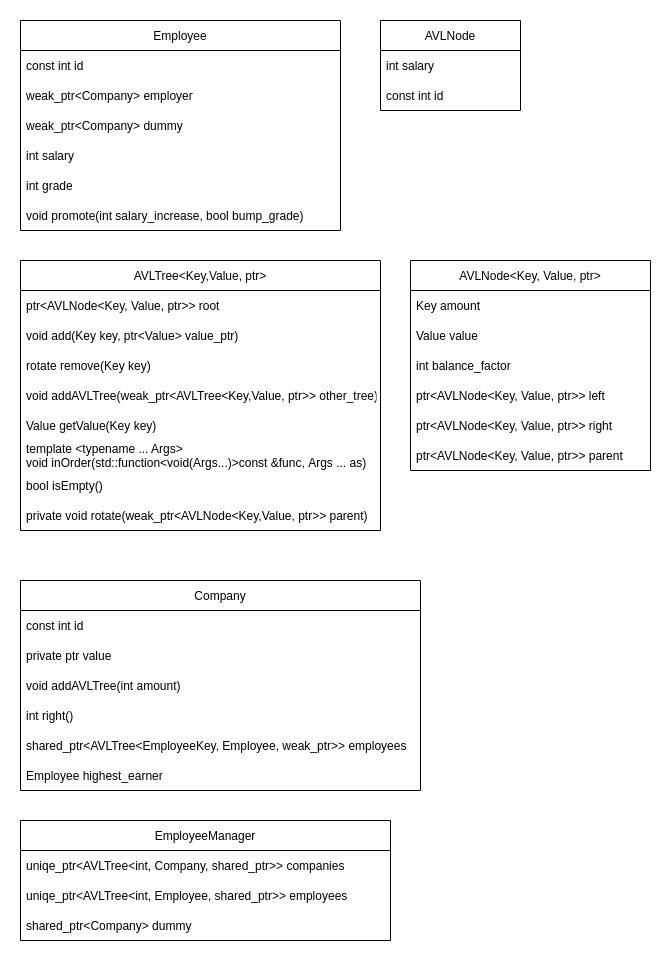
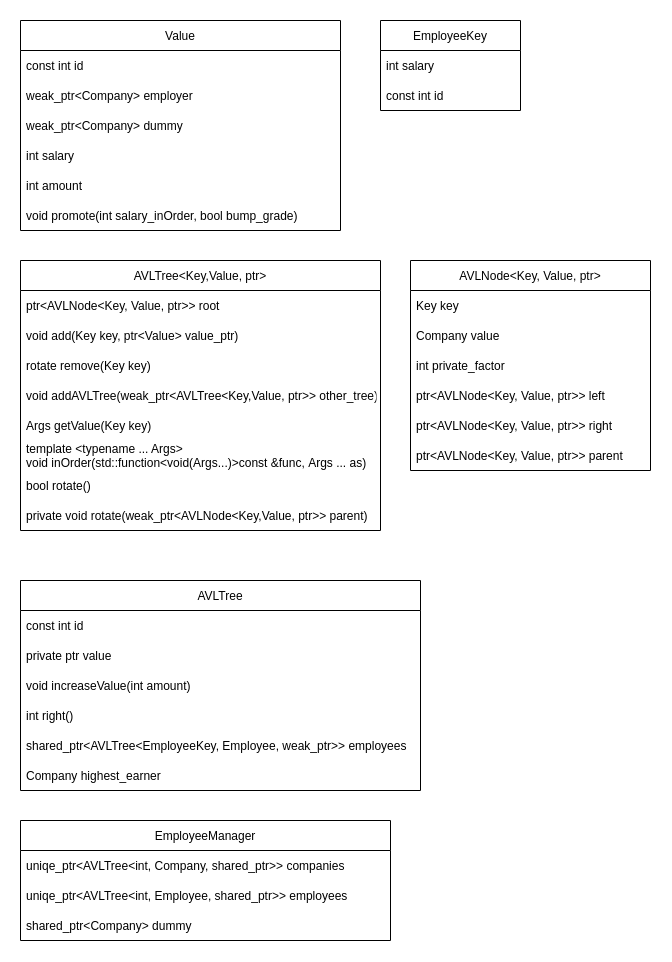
(180, 36) -> (180, 36)
(450, 36) -> (450, 36)
(53, 186) -> (56, 186)
(178, 216) -> (175, 216)
(448, 306) -> (438, 306)
(448, 336) -> (457, 336)
(472, 366) -> (472, 366)
(97, 426) -> (95, 426)
(68, 486) -> (67, 486)
(220, 596) -> (220, 596)
(110, 686) -> (117, 686)
(99, 776) -> (97, 776)
